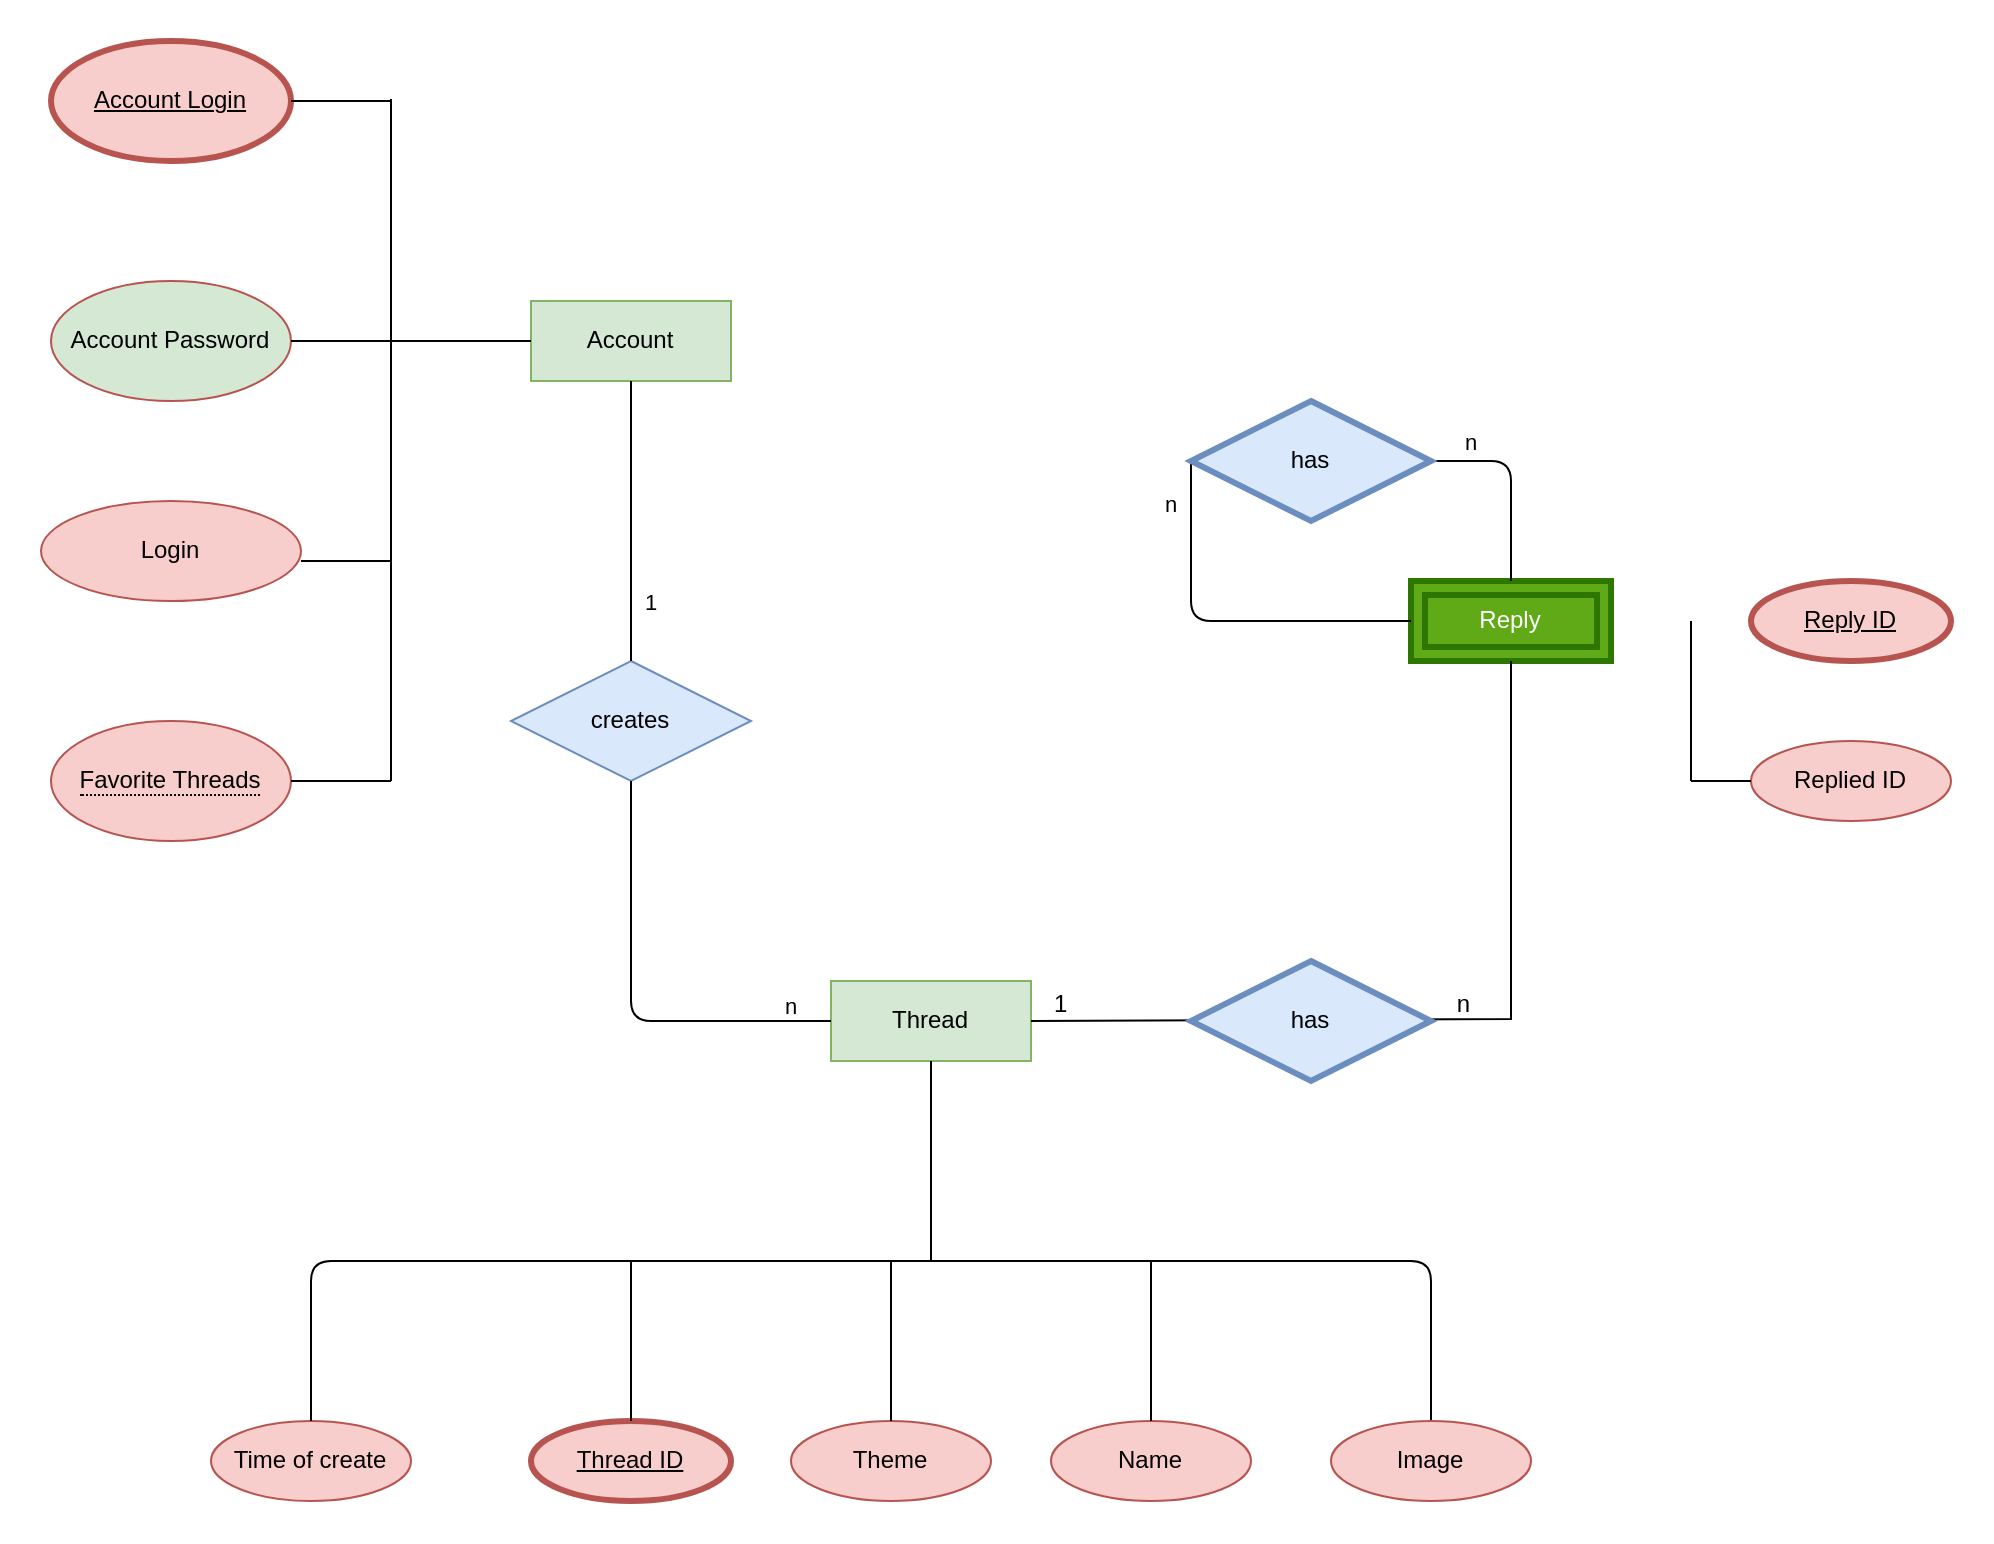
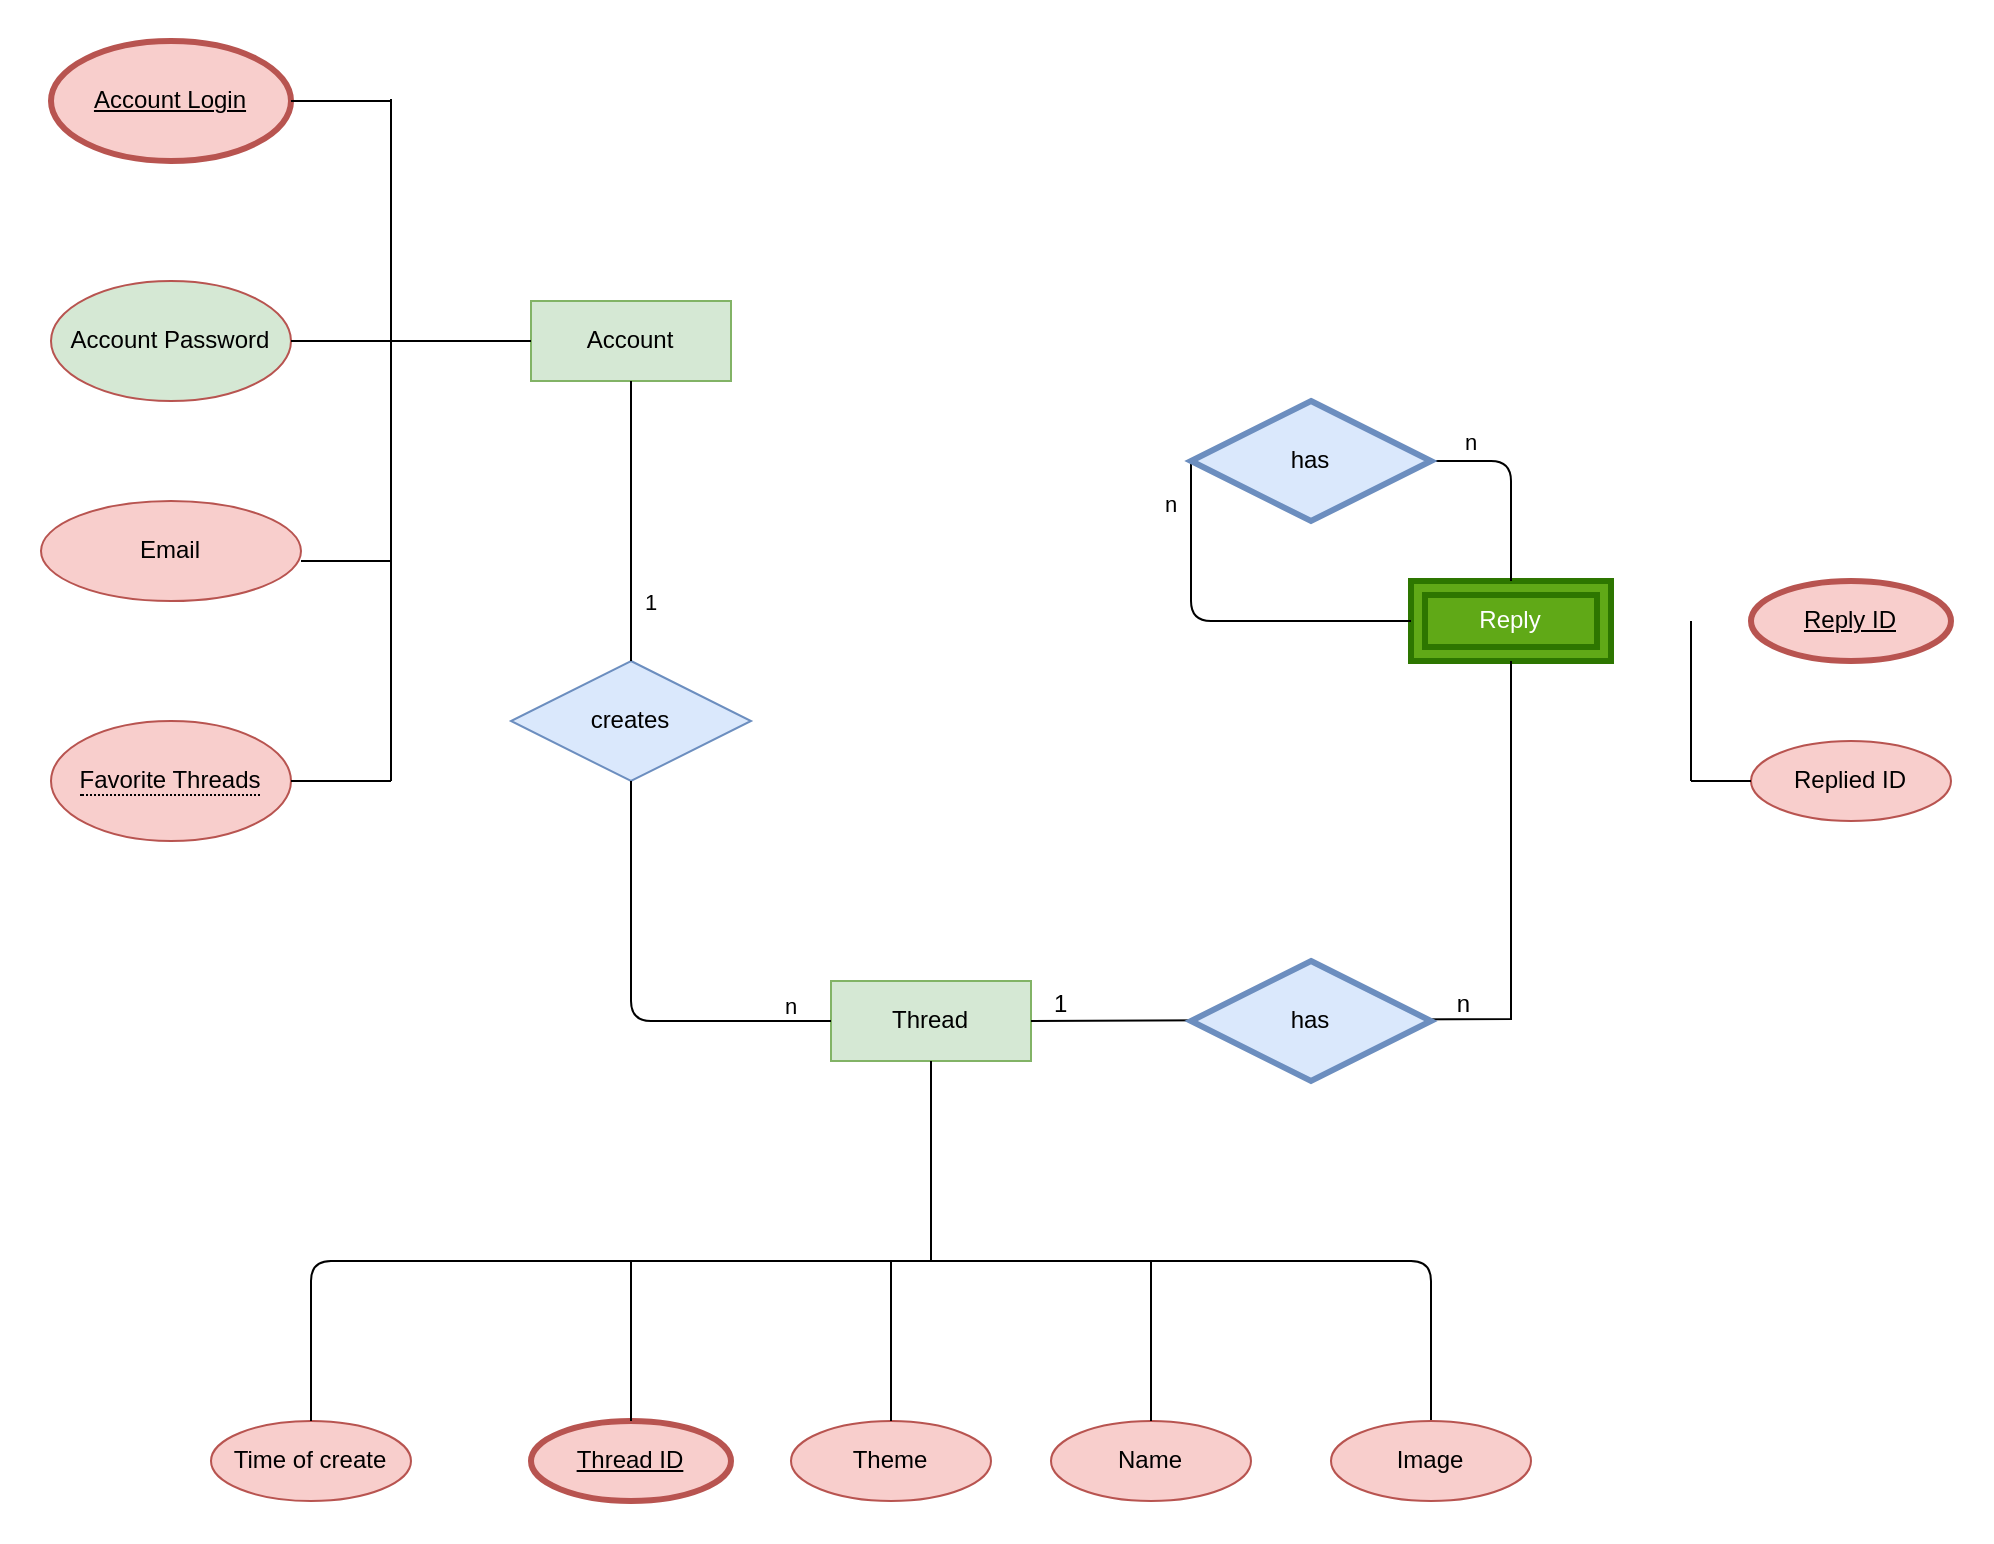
(171, 551) -> (171, 551)
